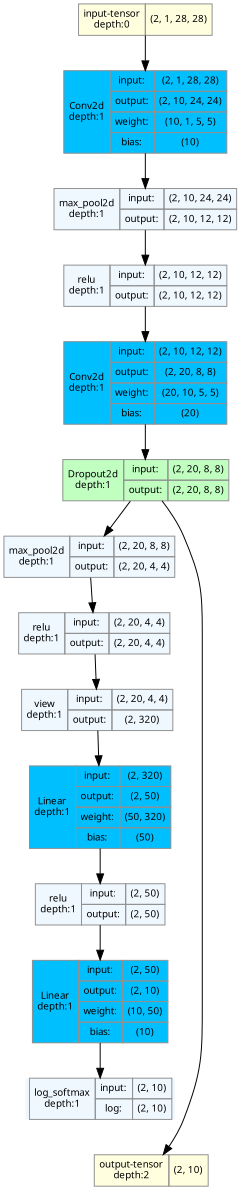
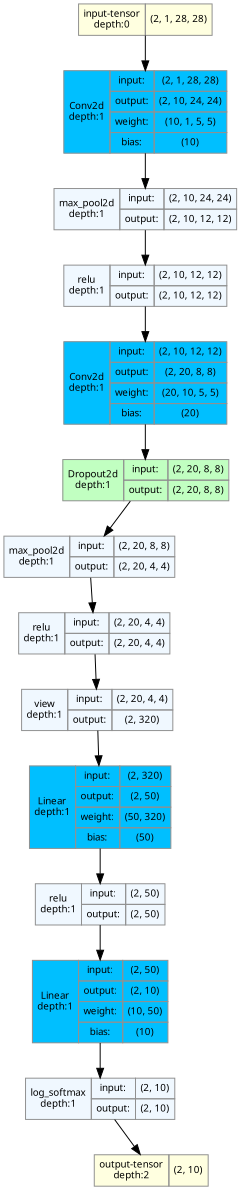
(202, 822) -> (125, 1133)
(114, 1109) -> (113, 1109)
